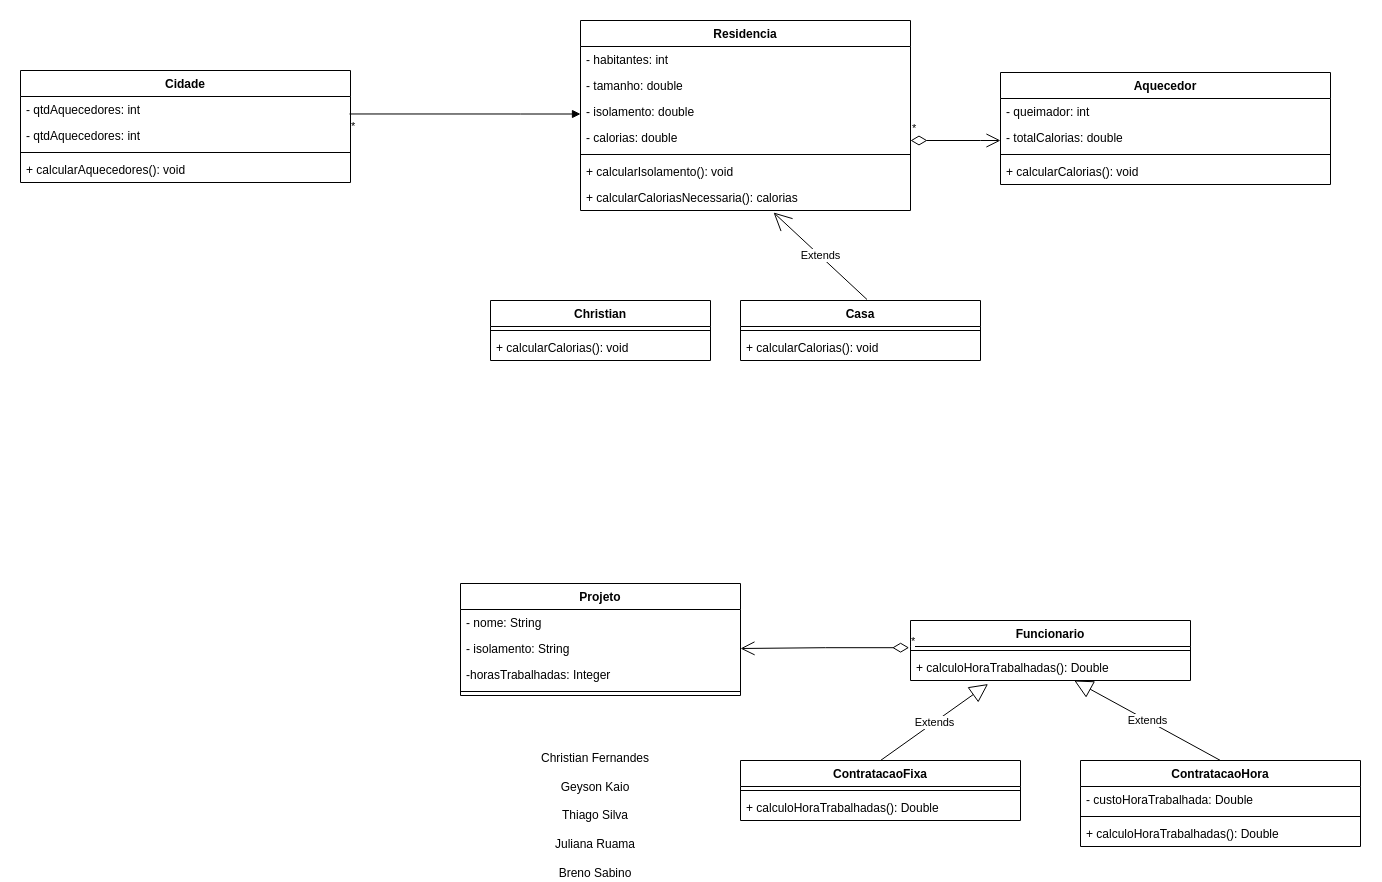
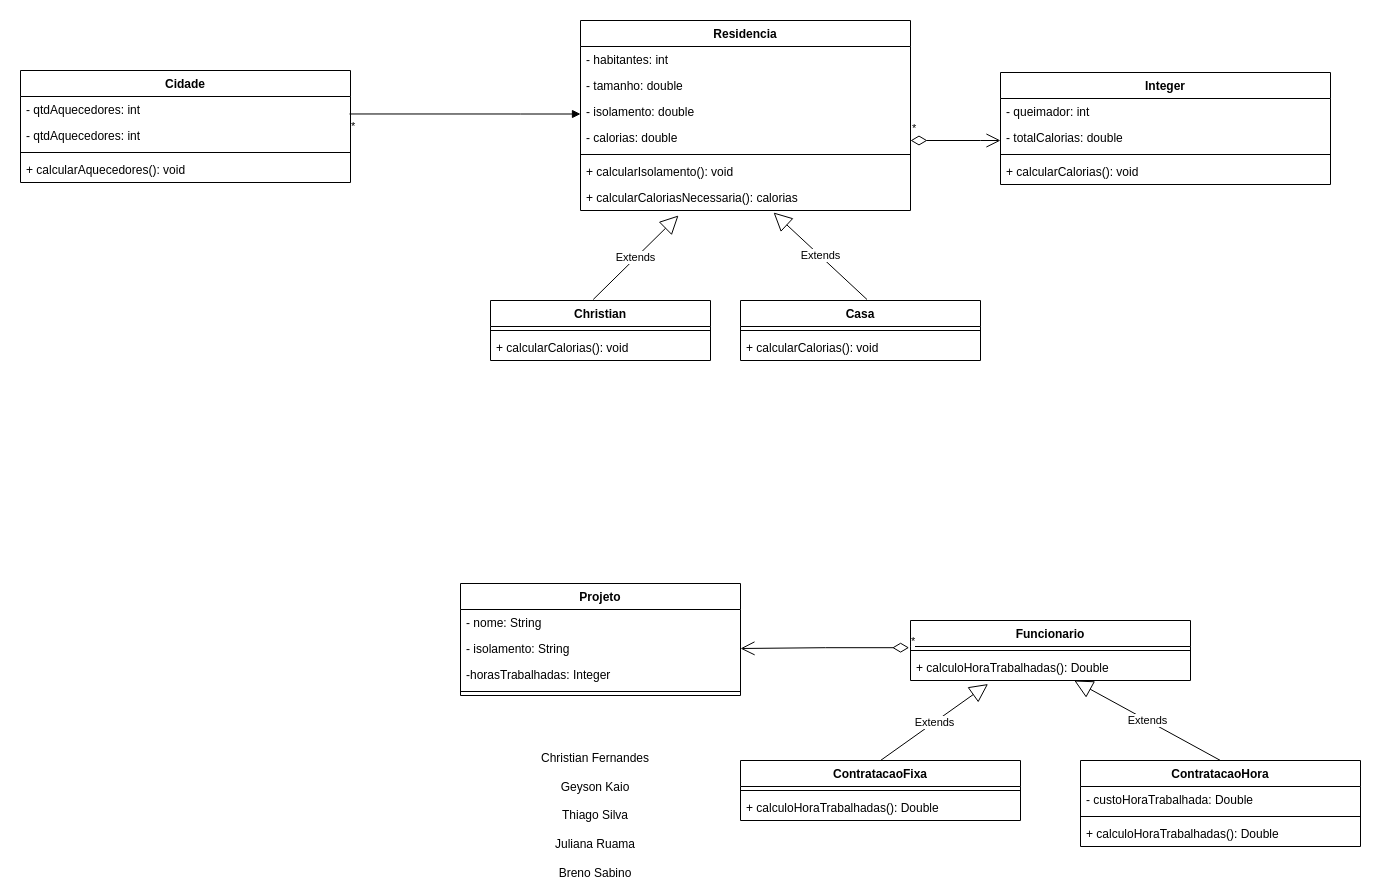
(1165, 86) -> (1165, 86)
(782, 220) -> (788, 226)
none -> (629, 264)
